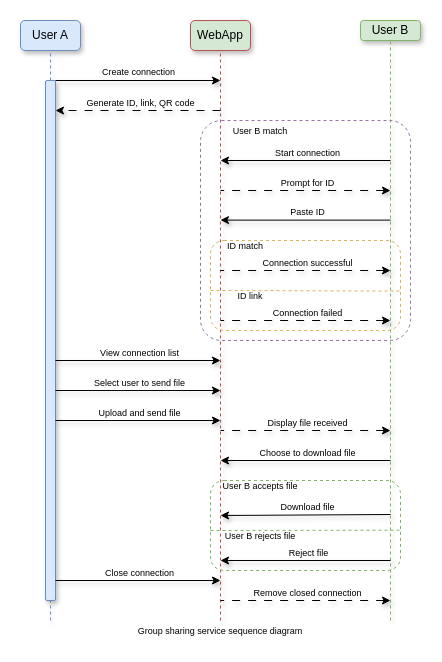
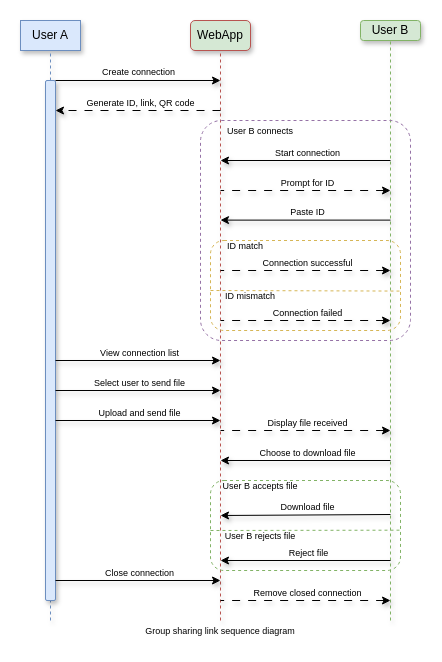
(51, 36) -> (51, 36)
(261, 131) -> (261, 131)
(251, 296) -> (251, 296)
(221, 631) -> (221, 631)
